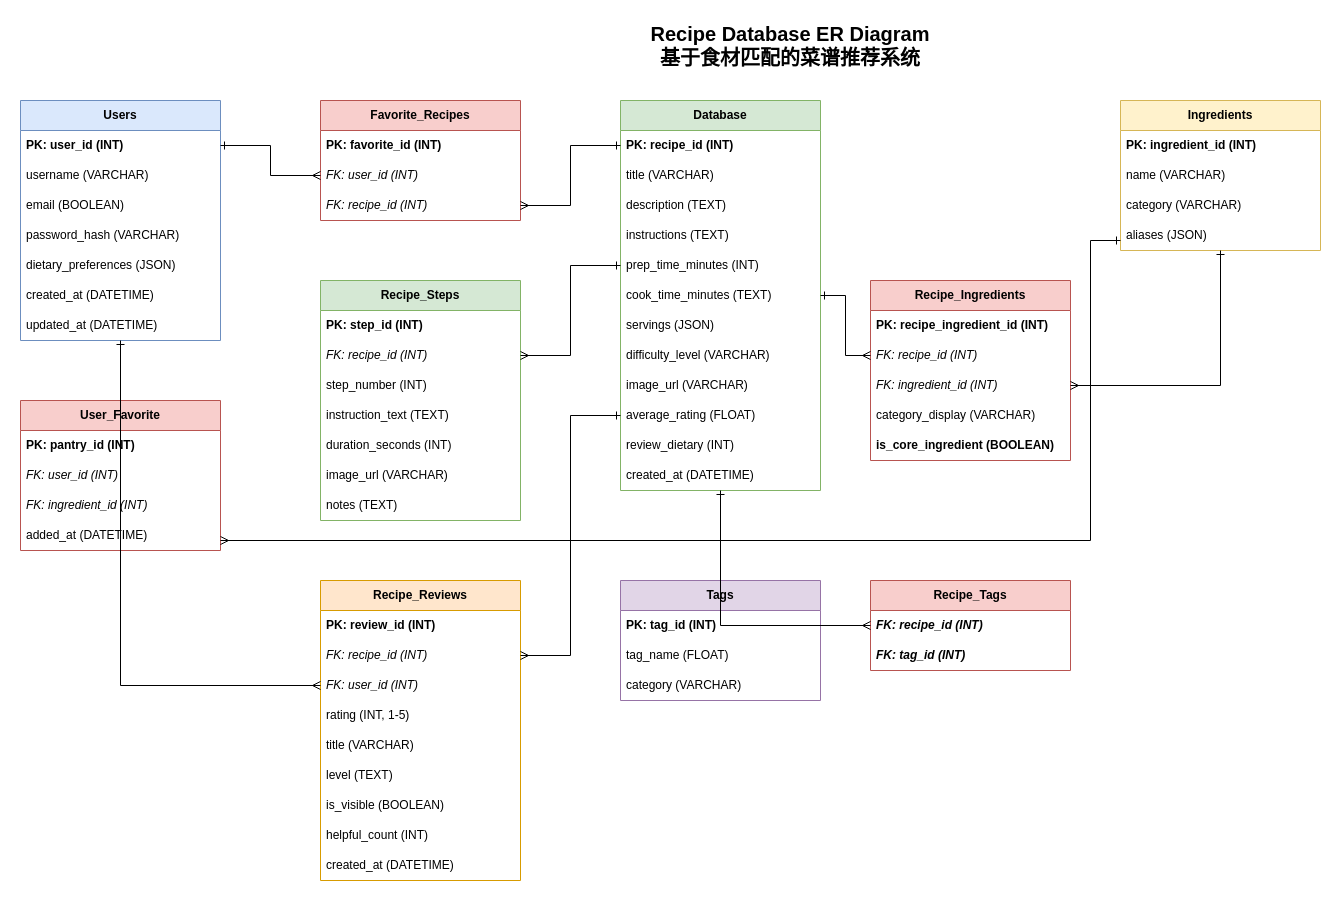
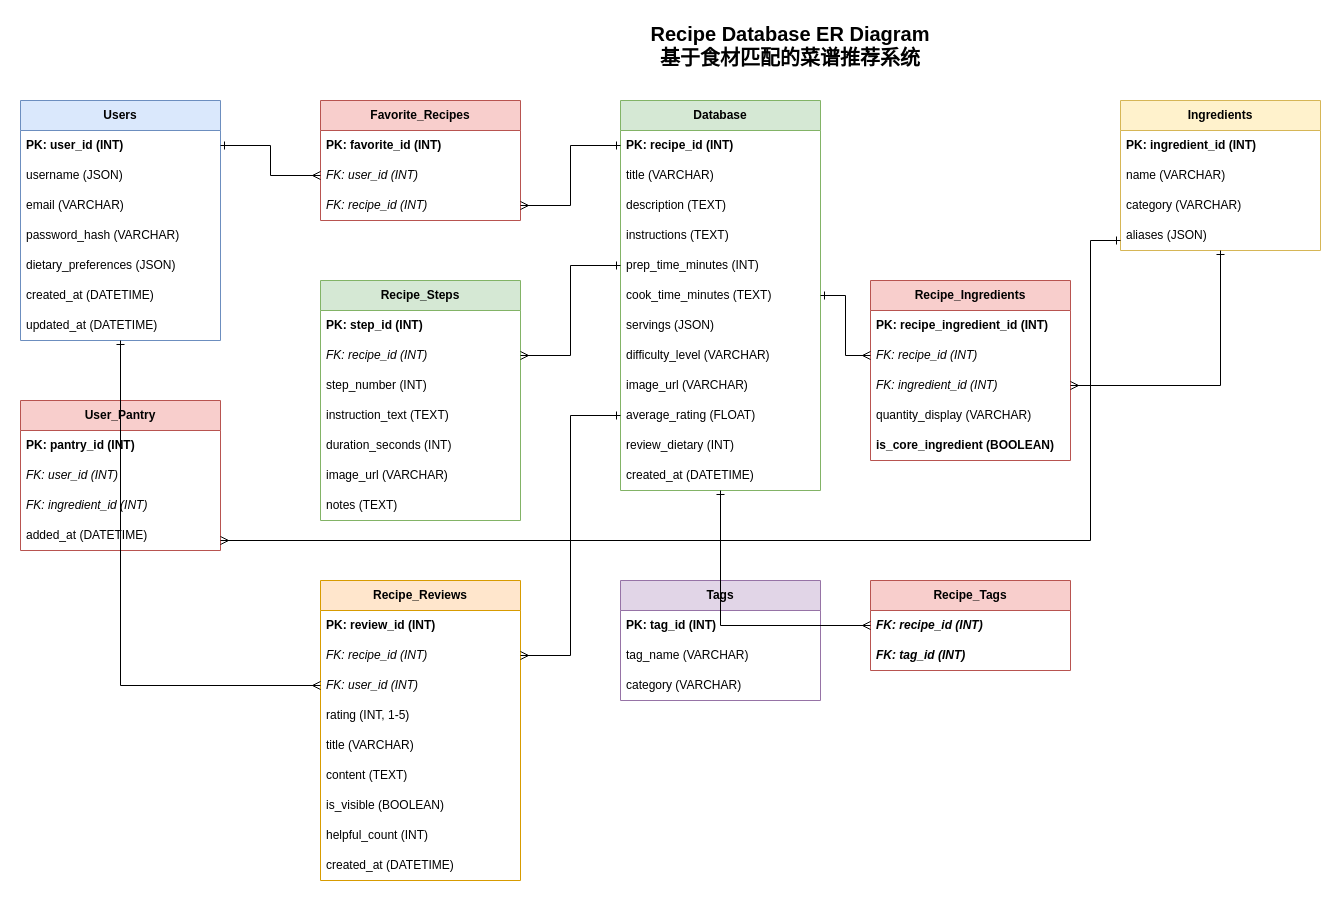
(85, 176) -> (75, 176)
(72, 206) -> (72, 206)
(121, 416) -> (121, 416)
(959, 416) -> (958, 416)
(679, 656) -> (685, 656)
(362, 776) -> (372, 776)
